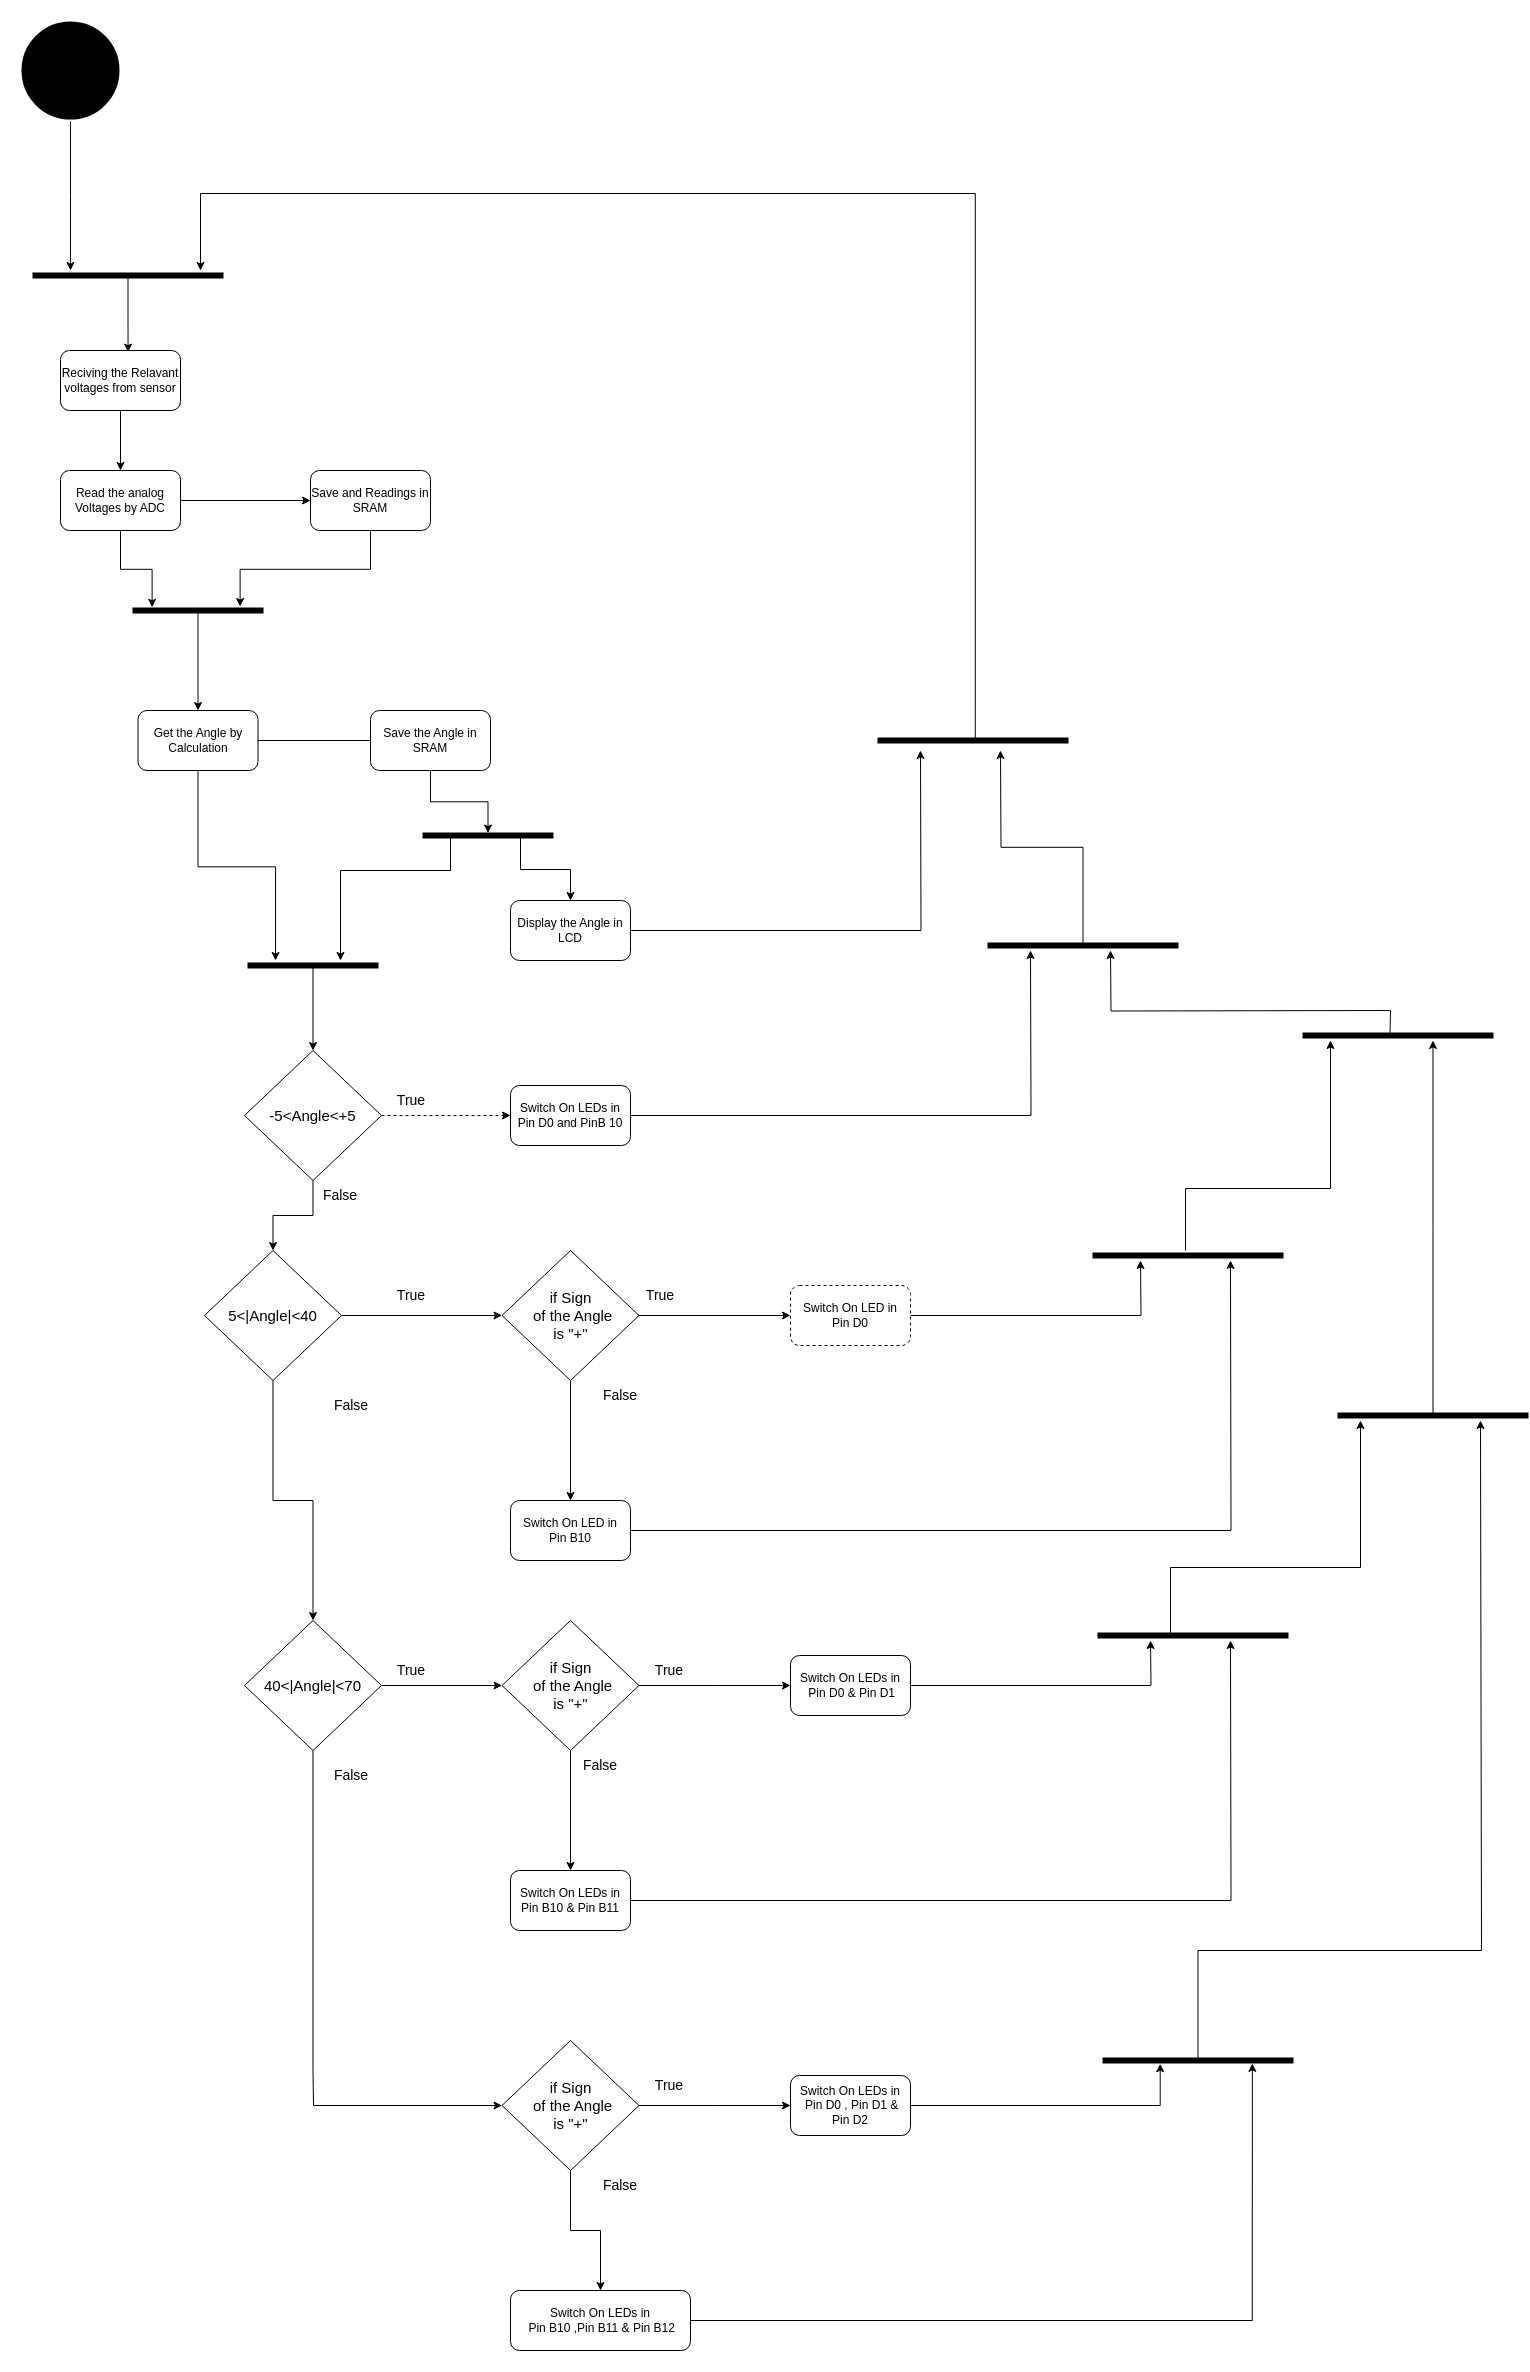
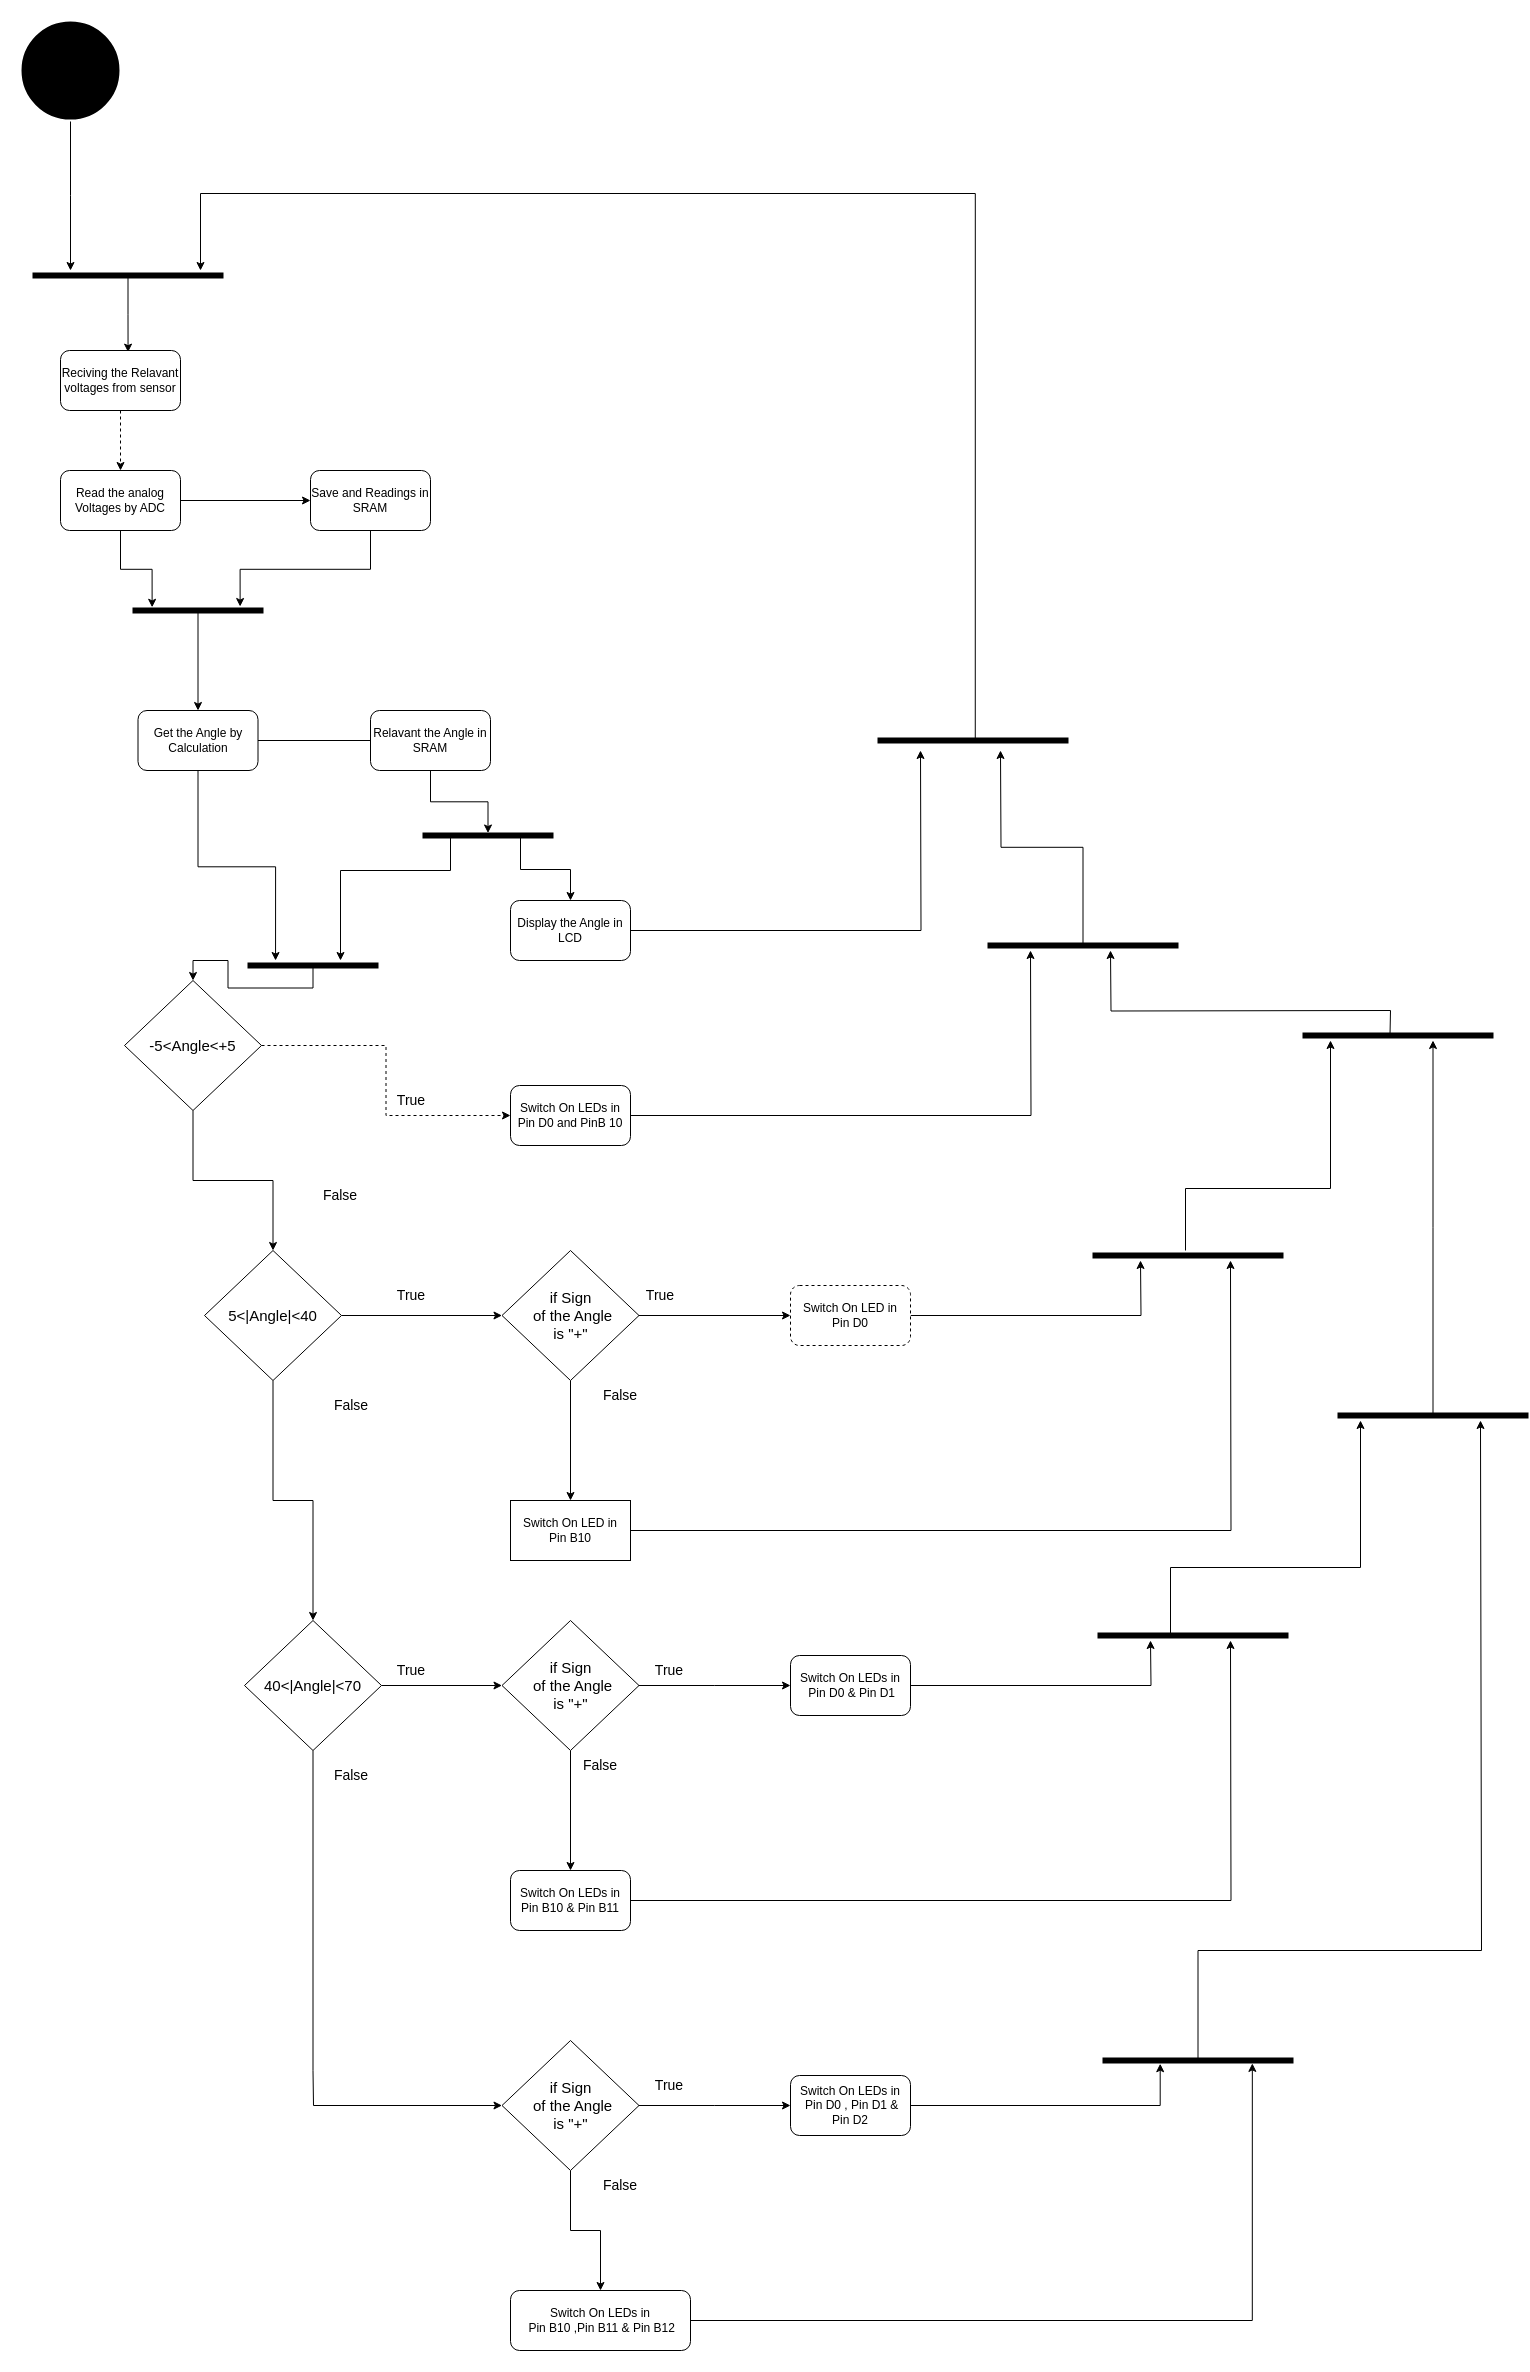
(121, 438) -> (121, 438)
(431, 741) -> (431, 741)
(313, 1116) -> (193, 1046)
(571, 1531) -> (571, 1531)
